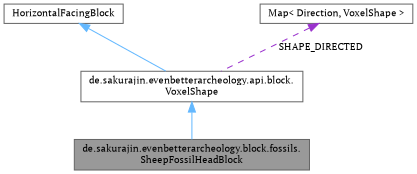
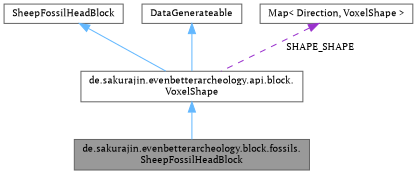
(64, 14) -> (64, 14)
none -> (192, 14)
(320, 47) -> (320, 47)
